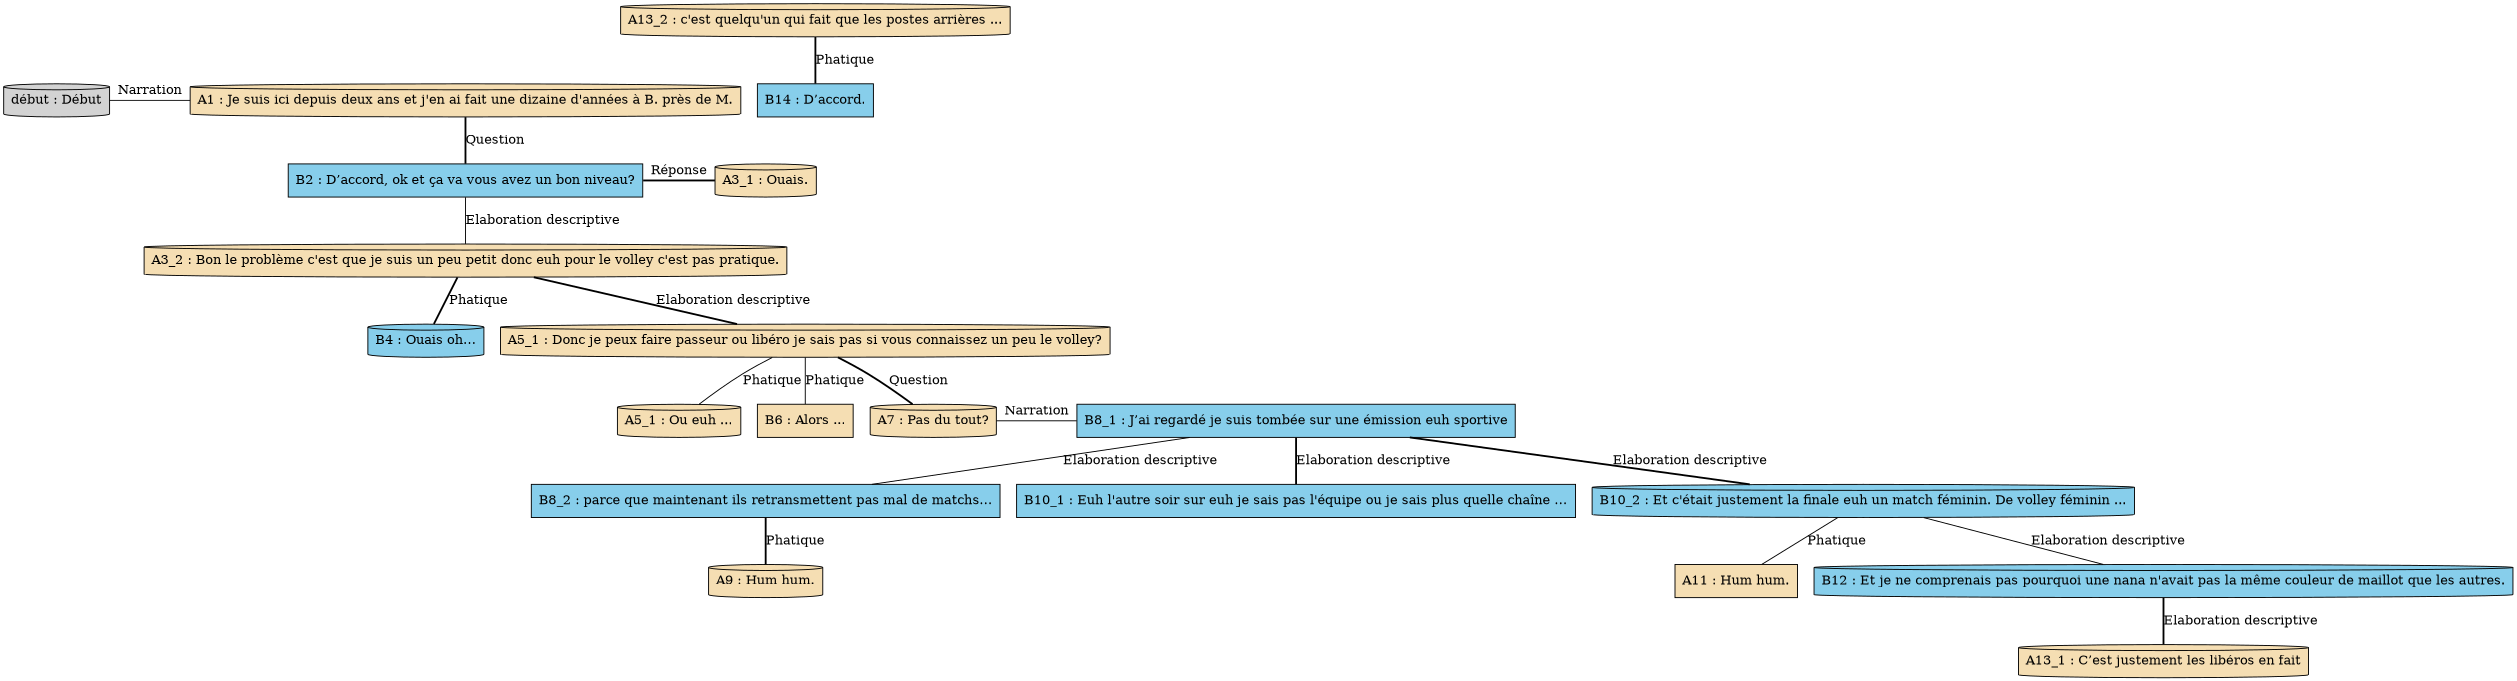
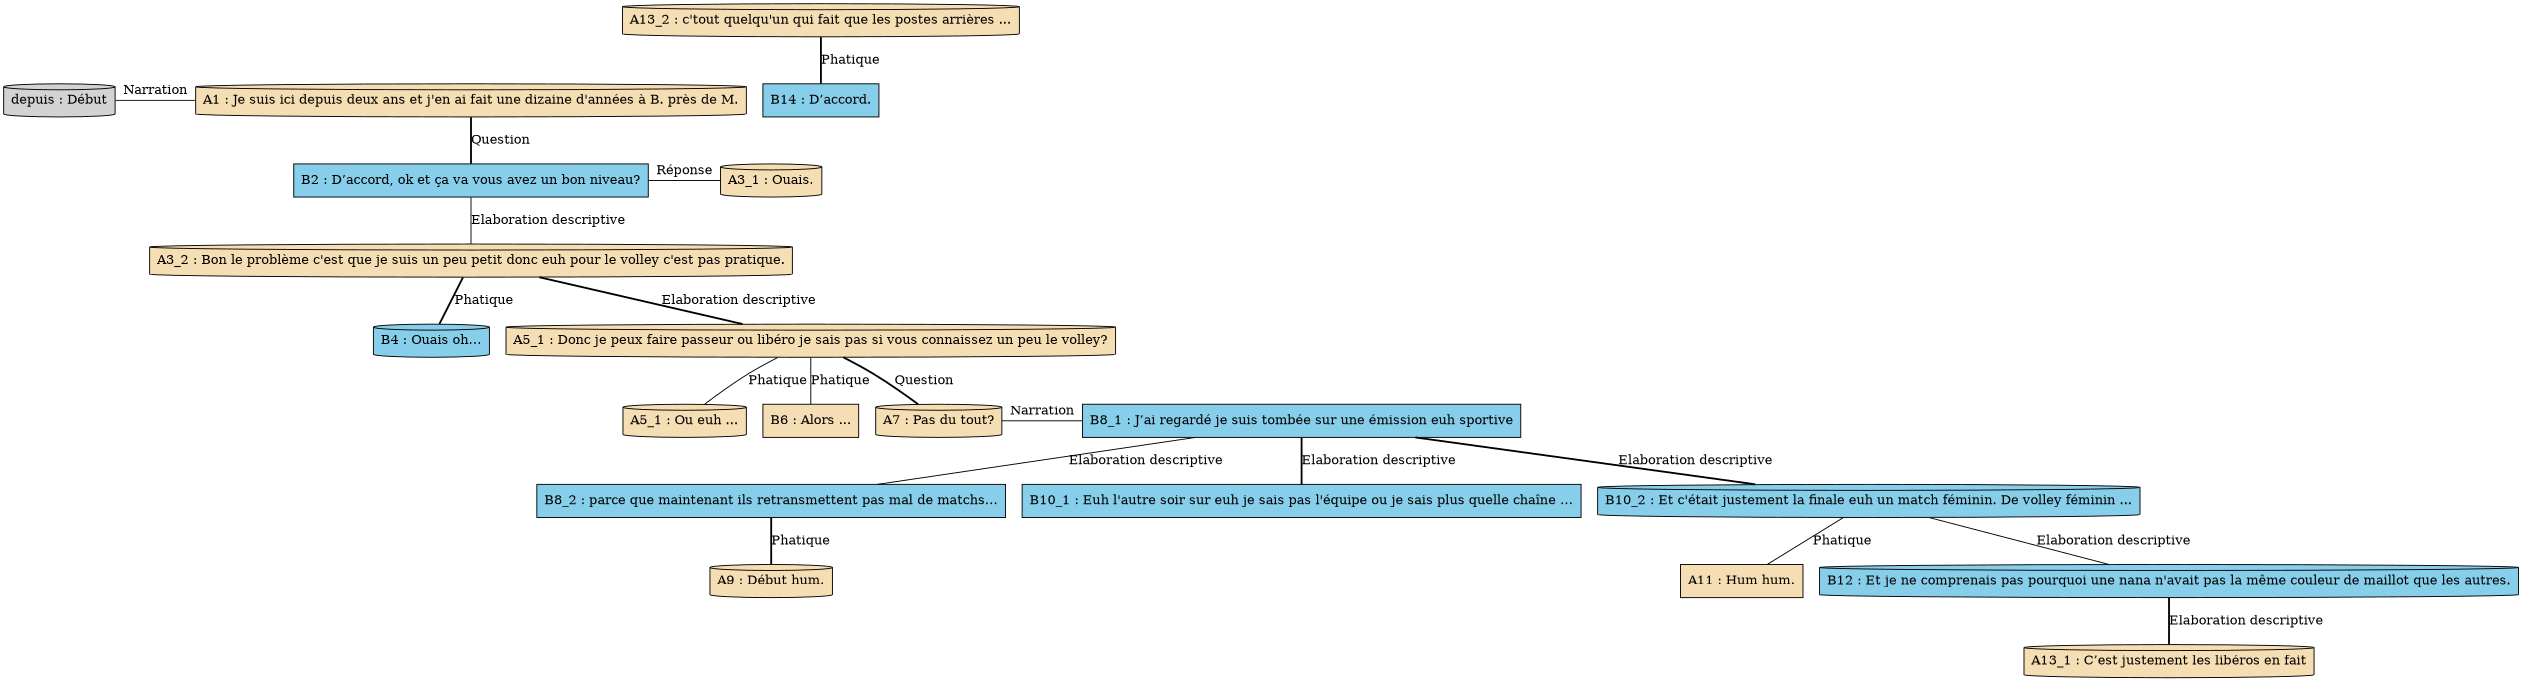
(815, 20) -> (821, 20)
(57, 100) -> (59, 100)
(679, 180) -> (685, 180)
(766, 581) -> (771, 581)
